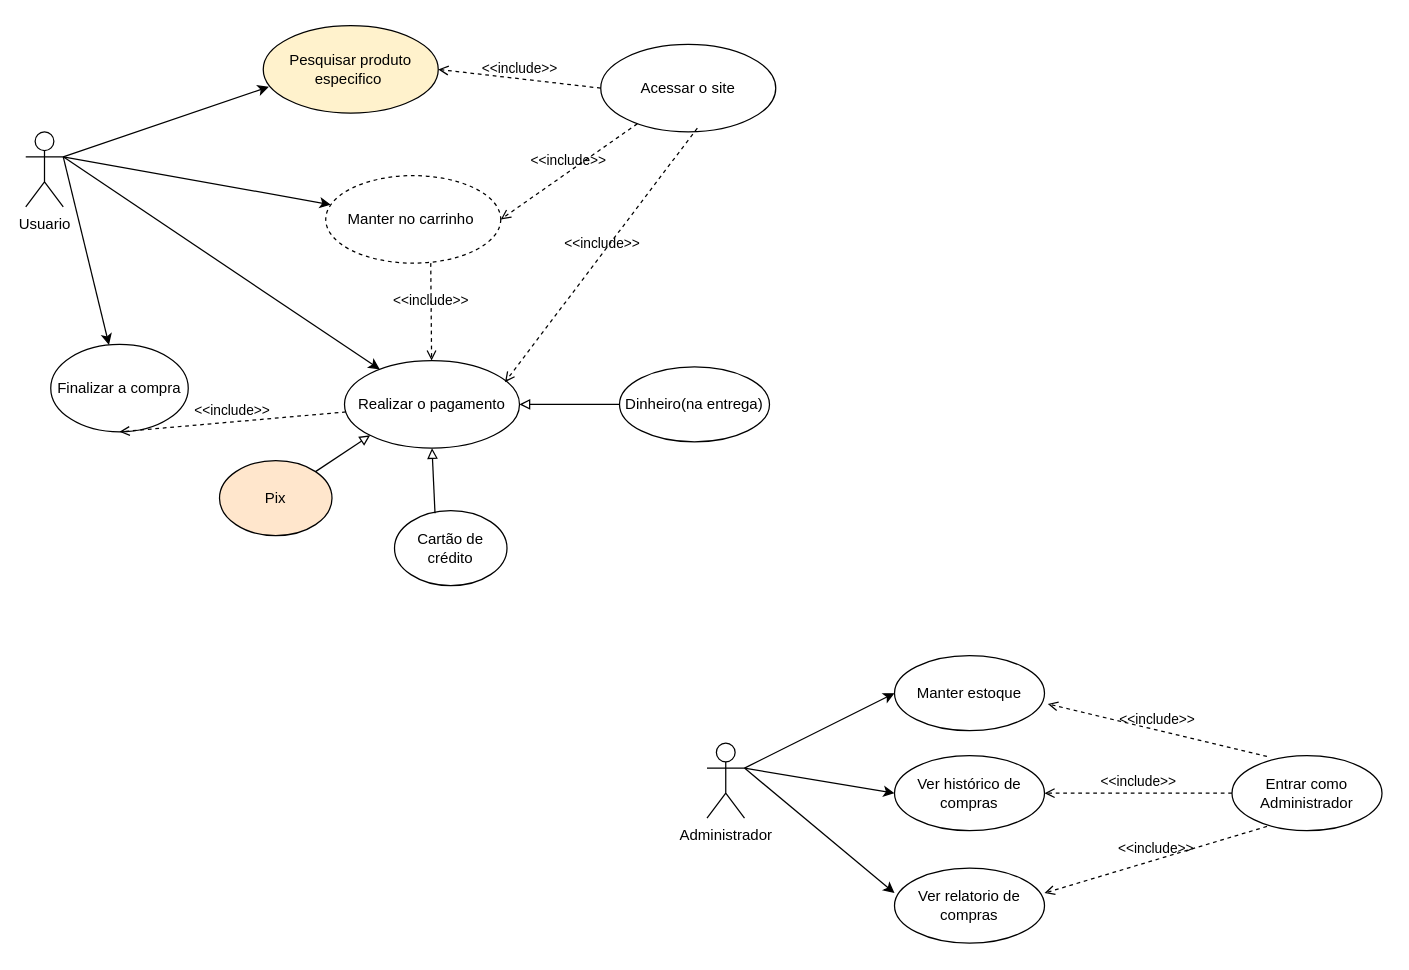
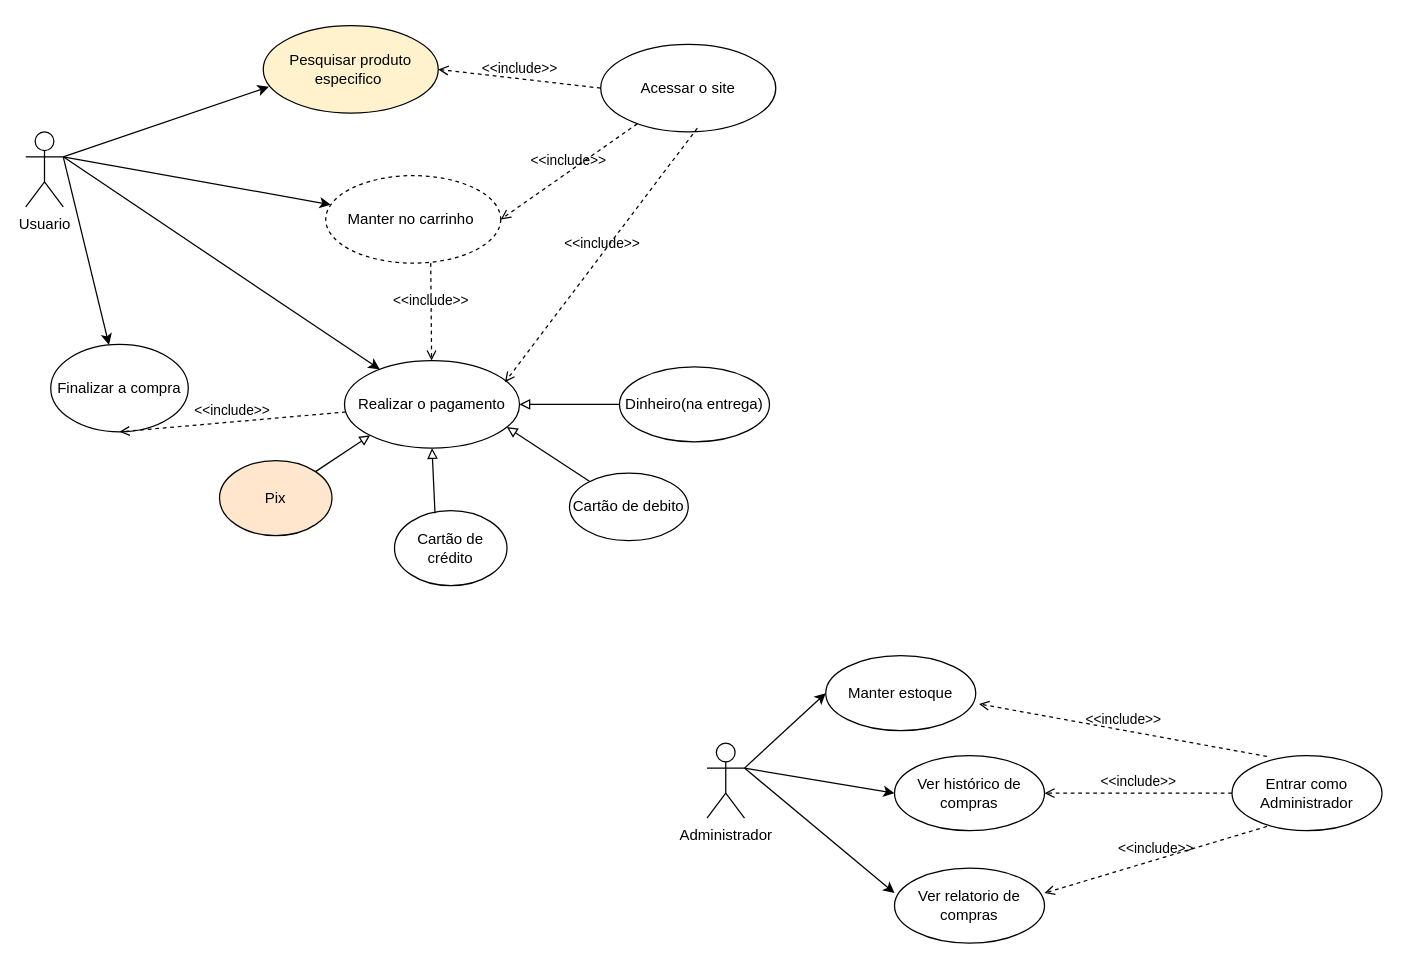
none -> (552, 457)
none -> (629, 507)
(969, 693) -> (901, 693)
